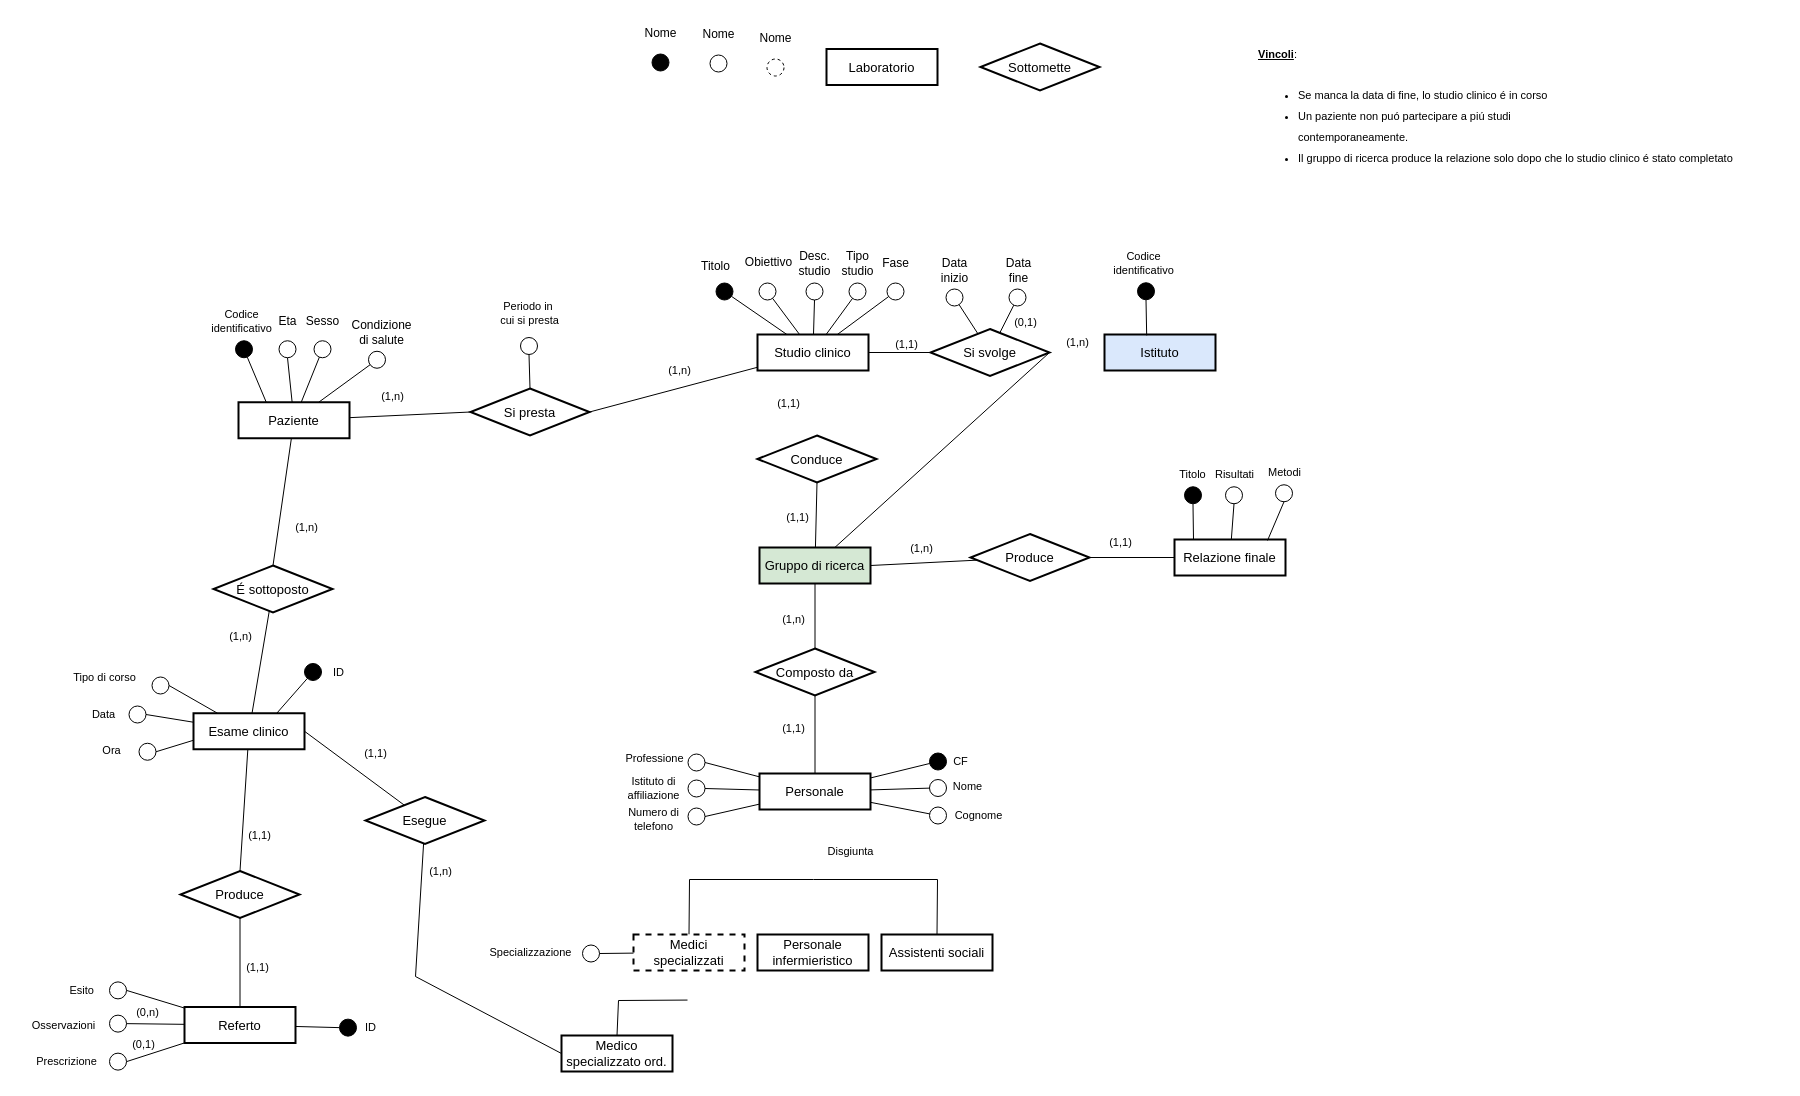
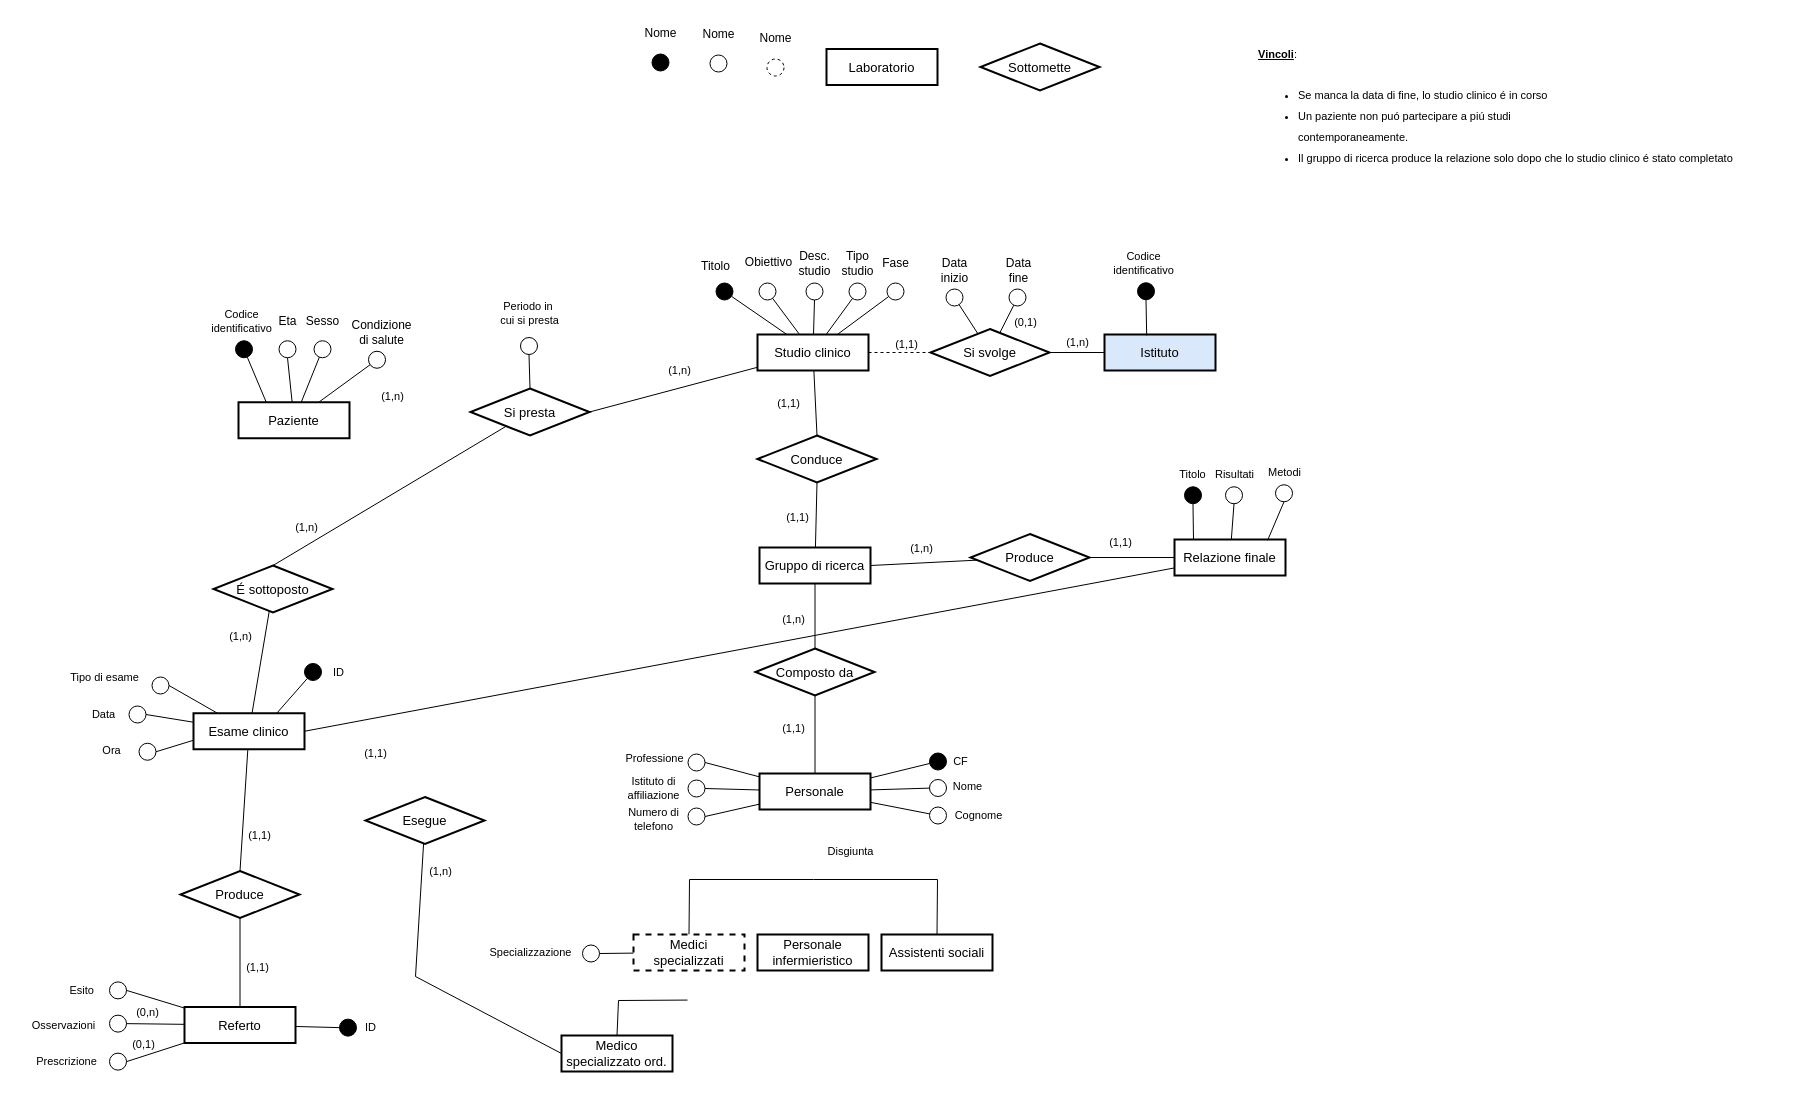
(899, 353) -> (899, 353)
none -> (815, 403)
(410, 415) -> none
(943, 449) -> (1077, 353)
(282, 502) -> (389, 496)
(815, 566) -> (815, 566)
(105, 678) -> (105, 678)
(354, 768) -> (739, 650)
